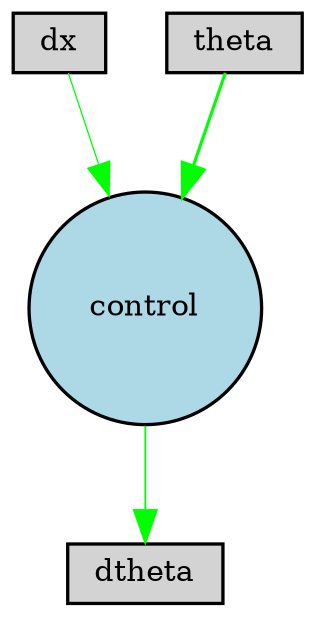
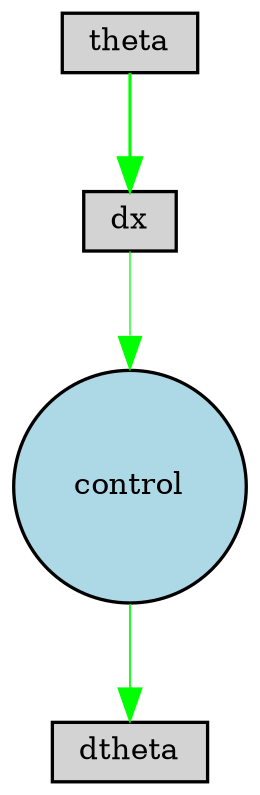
(209, 119) -> (130, 115)
